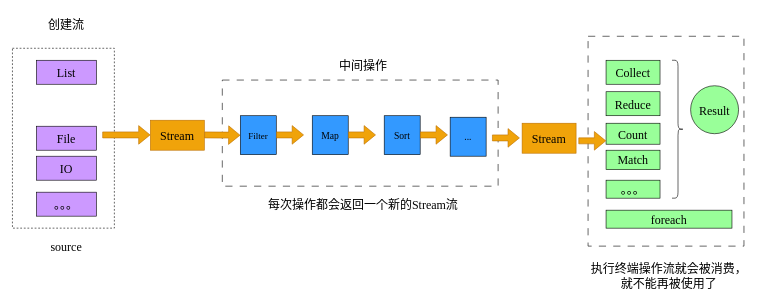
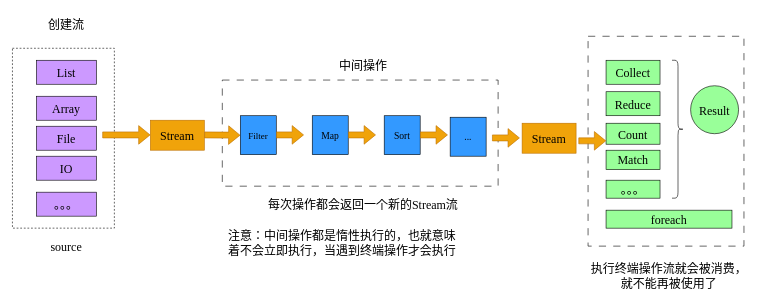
none -> (66, 108)
none -> (342, 243)
